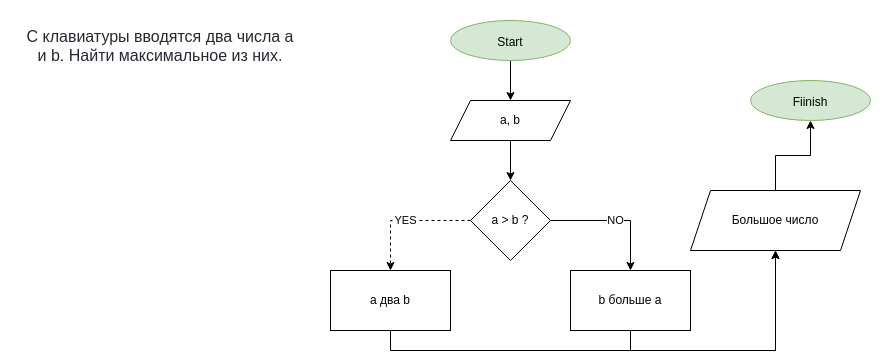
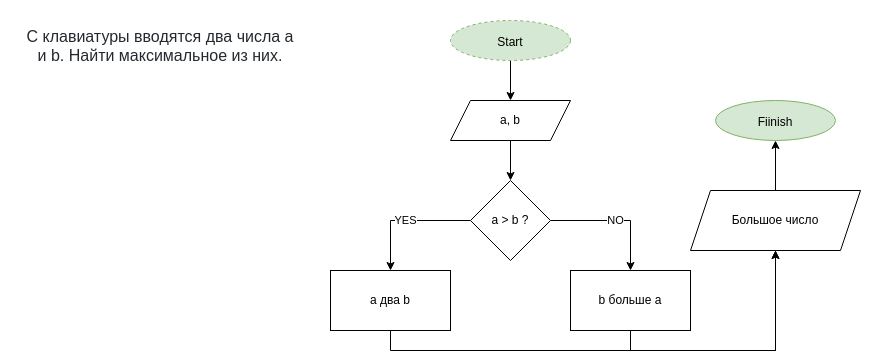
(511, 41) -> (511, 41)
(811, 101) -> (776, 121)
(443, 221) -> (443, 221)
